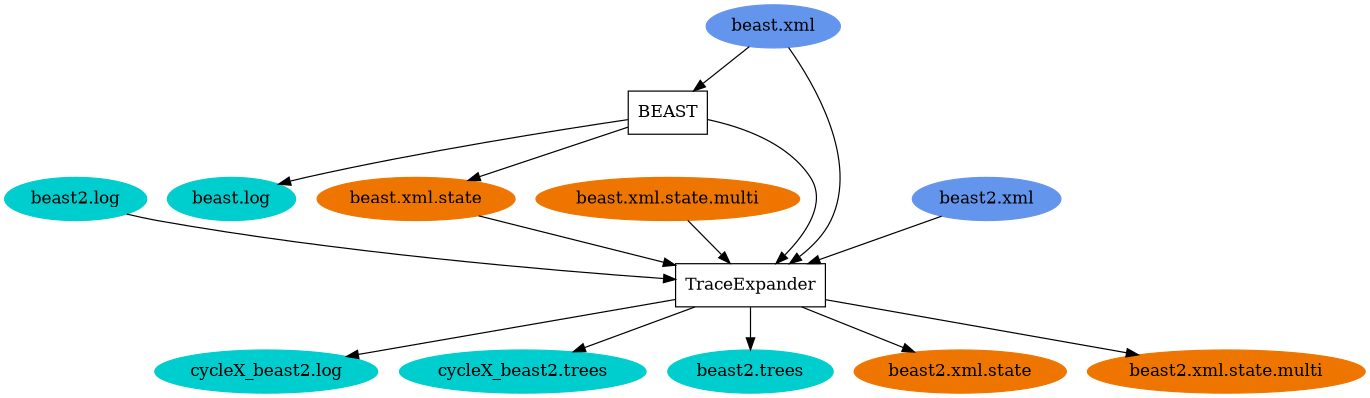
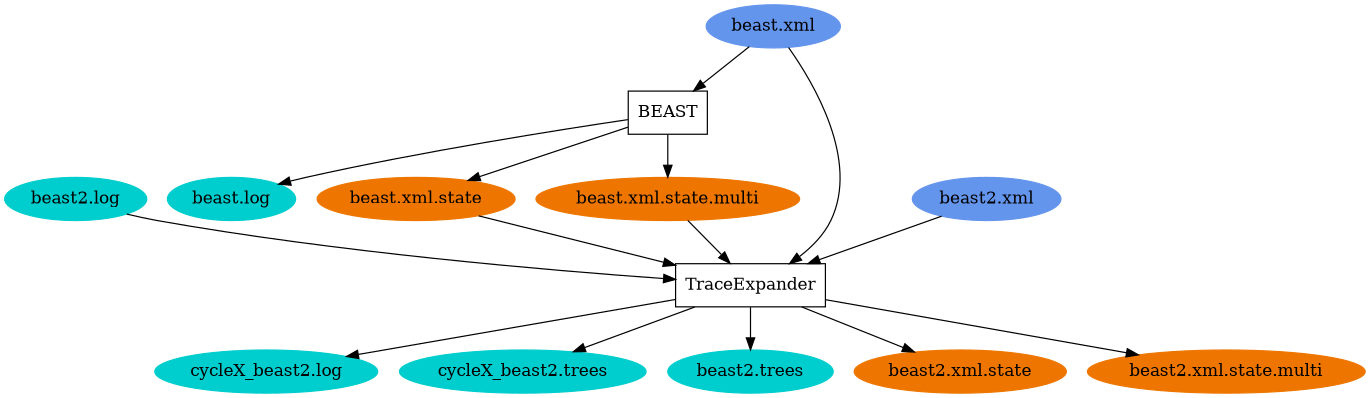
(800, 165) -> (668, 150)
